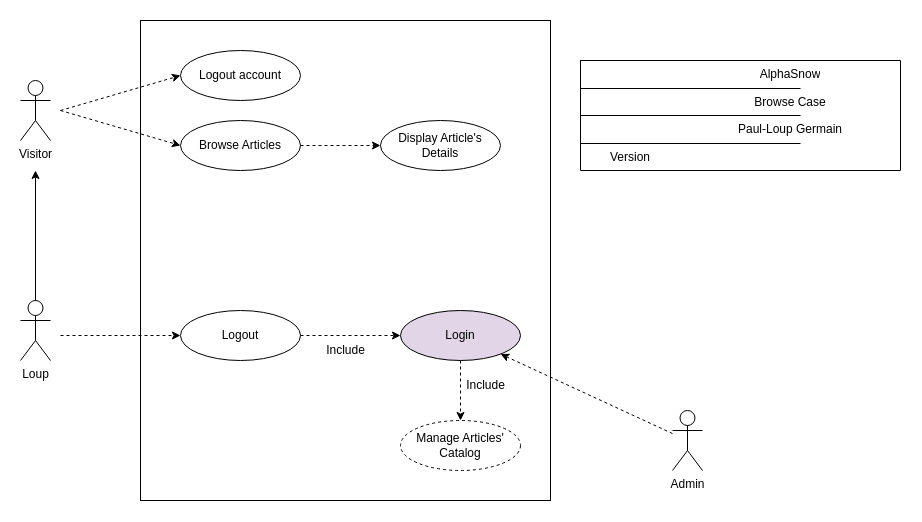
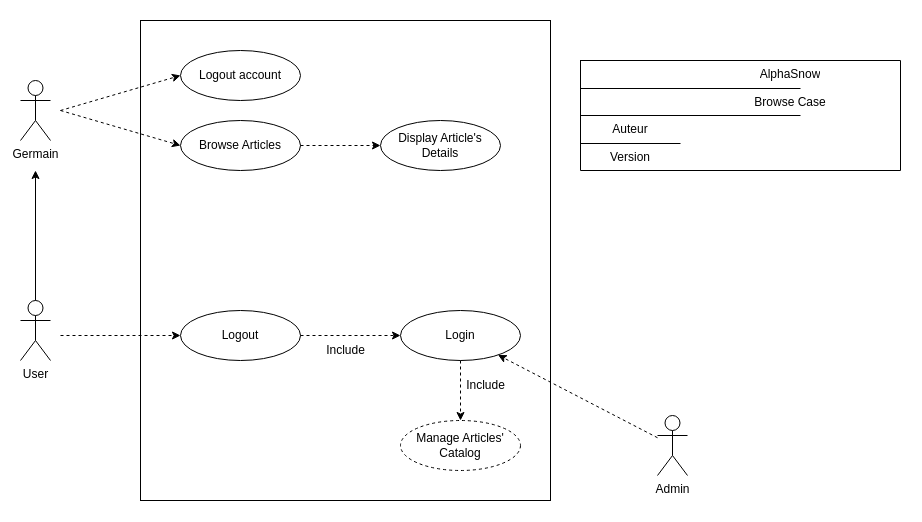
none -> (631, 130)
(791, 130) -> none
(36, 155) -> (36, 155)
(461, 336) -> (461, 336)
(36, 375) -> (36, 375)
(688, 441) -> (673, 446)
